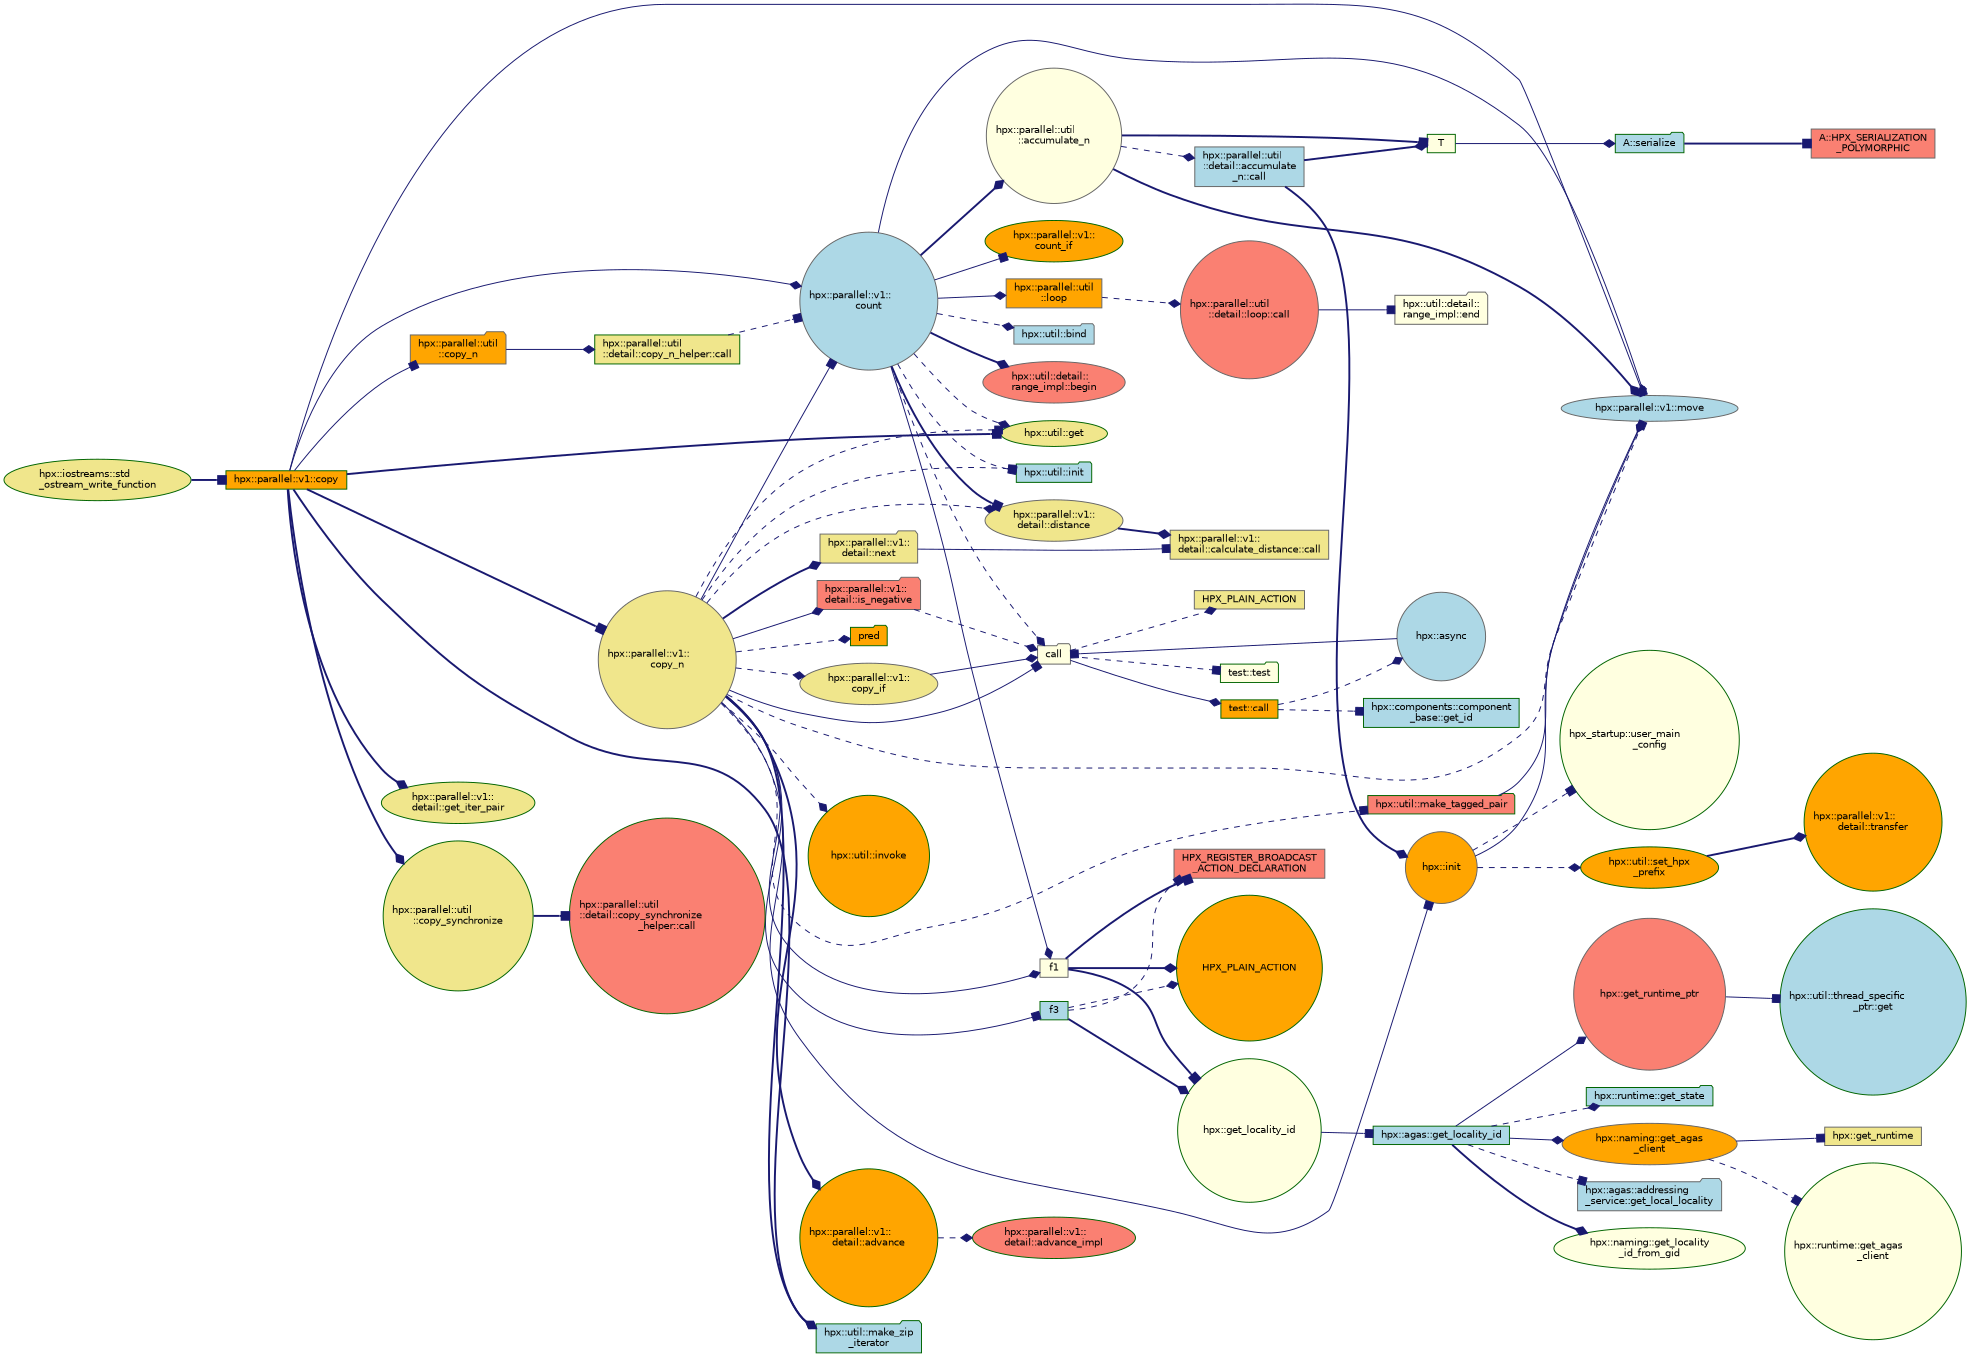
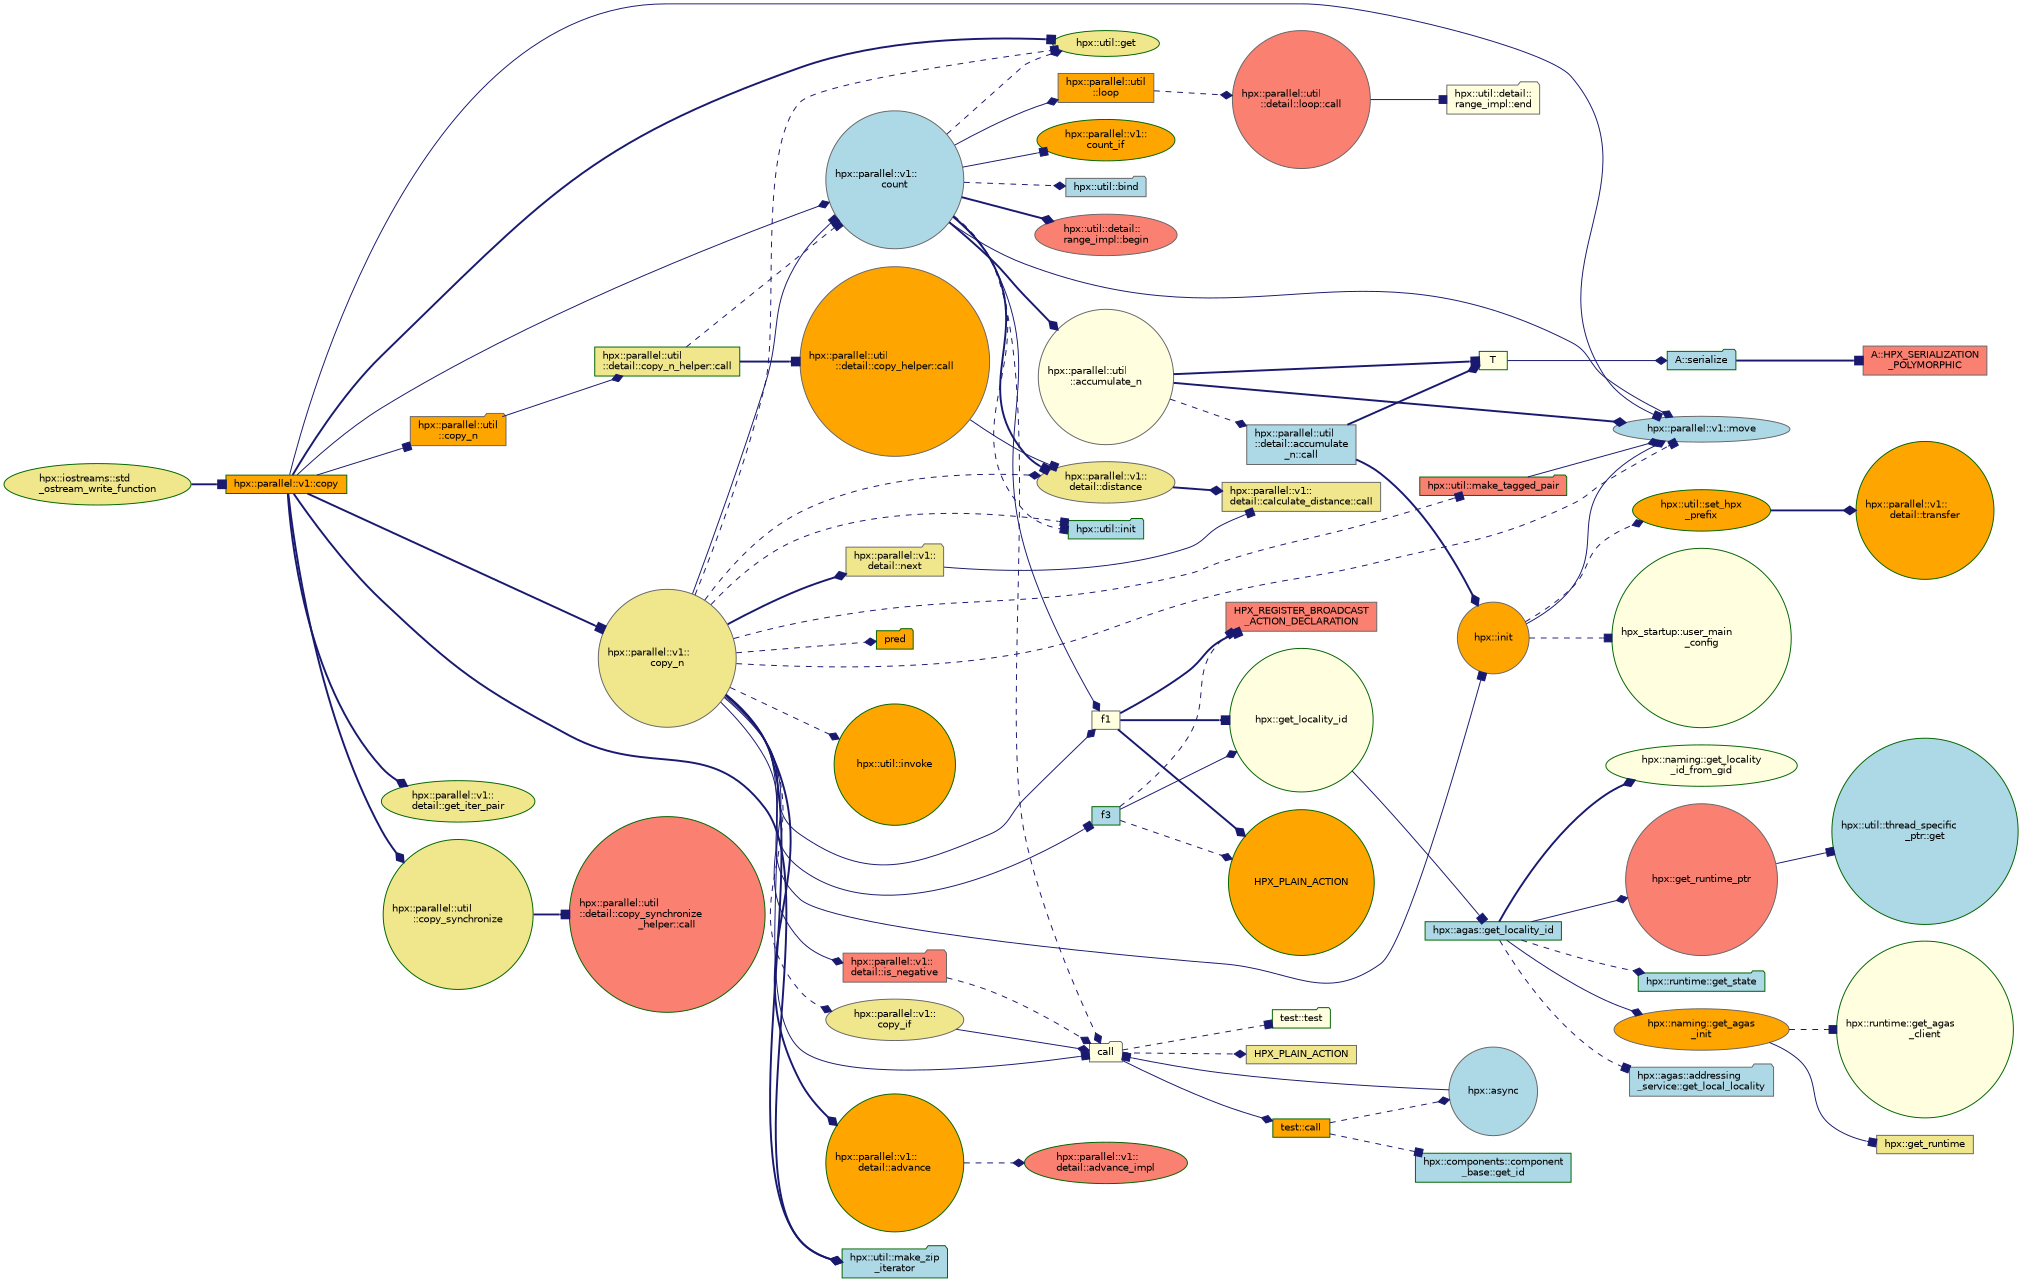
none -> (895, 362)
(1123, 1053) -> (1171, 784)
(1650, 1144) -> (1702, 1030)
